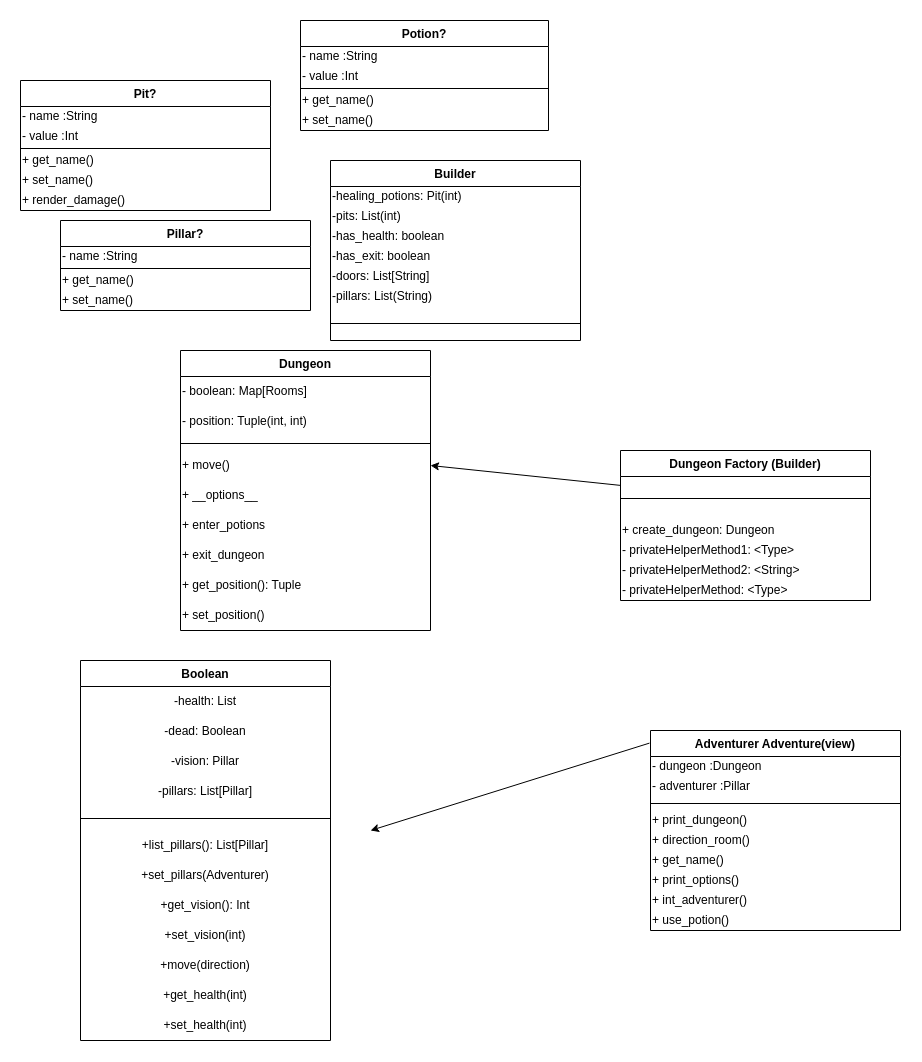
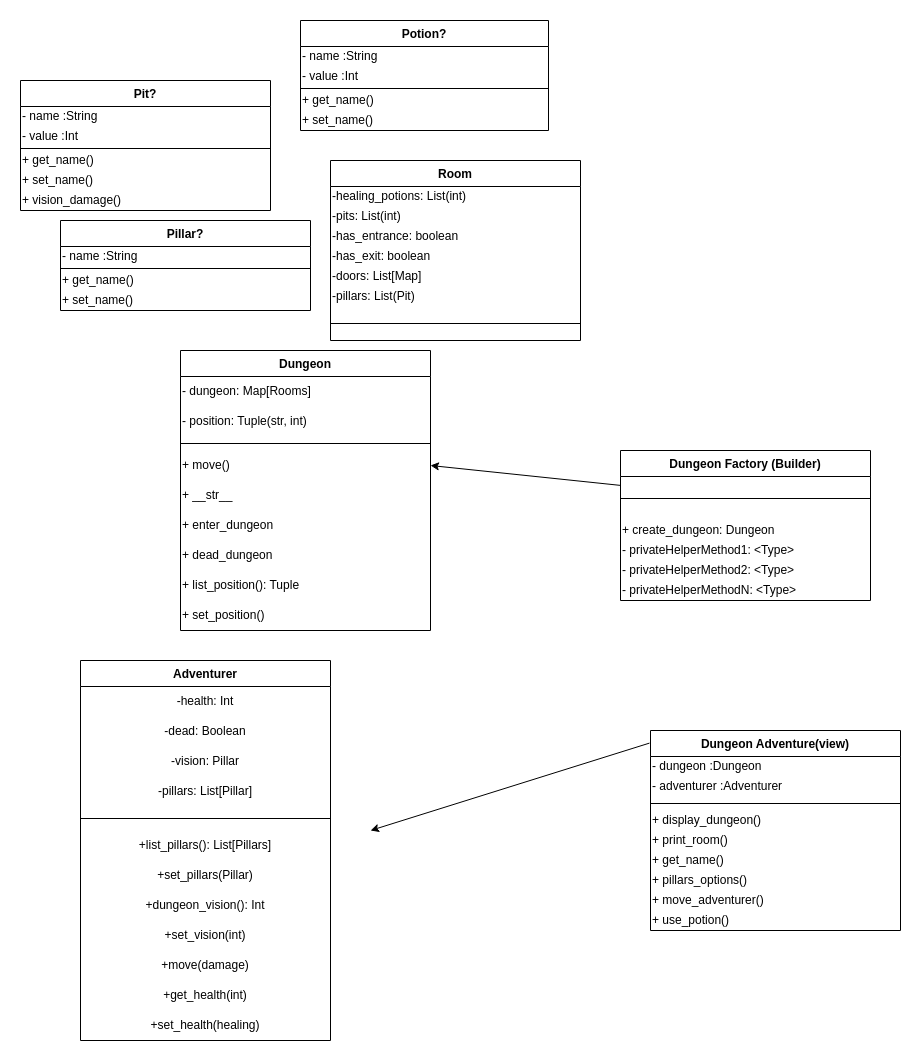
(455, 174) -> (455, 174)
(409, 197) -> (412, 197)
(78, 201) -> (75, 201)
(393, 237) -> (402, 237)
(393, 277) -> (385, 277)
(396, 297) -> (385, 297)
(247, 392) -> (248, 392)
(258, 422) -> (259, 422)
(223, 496) -> (211, 496)
(230, 526) -> (231, 526)
(226, 556) -> (228, 556)
(721, 571) -> (716, 571)
(250, 586) -> (251, 586)
(712, 591) -> (716, 591)
(205, 674) -> (205, 674)
(206, 702) -> (206, 702)
(775, 744) -> (775, 744)
(710, 787) -> (728, 787)
(707, 821) -> (712, 821)
(708, 841) -> (696, 841)
(206, 846) -> (206, 846)
(206, 876) -> (206, 876)
(705, 881) -> (709, 881)
(710, 901) -> (715, 901)
(206, 906) -> (206, 906)
(206, 966) -> (206, 966)
(206, 1026) -> (206, 1026)
